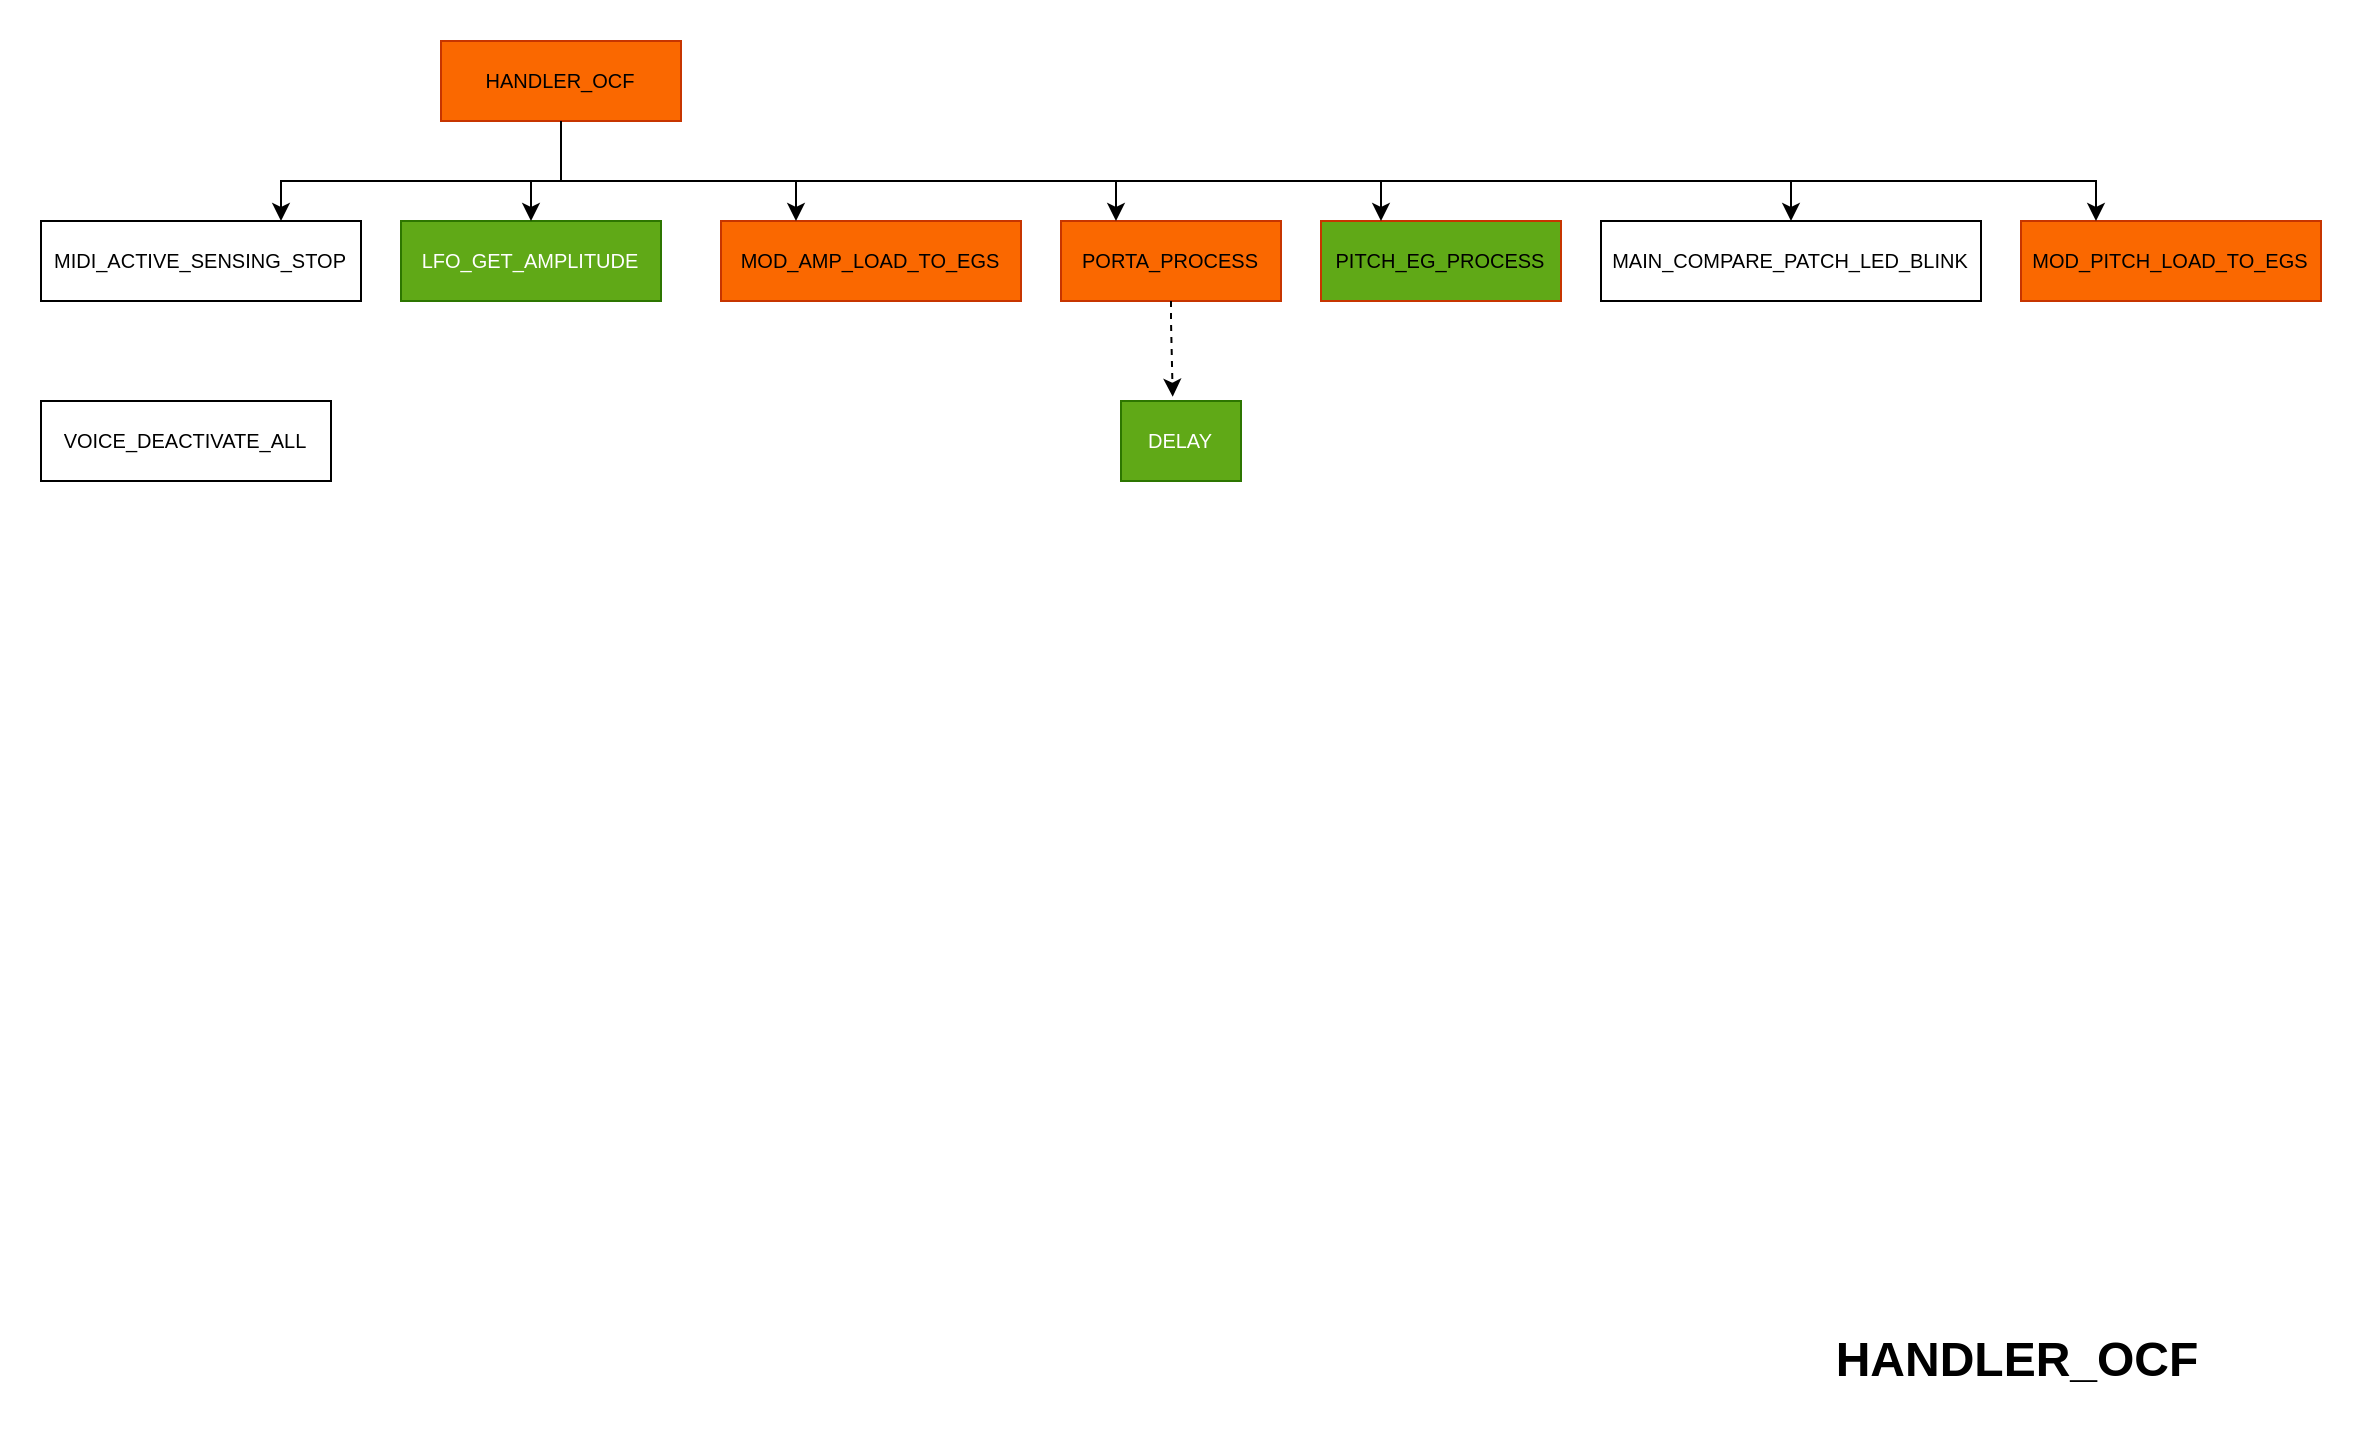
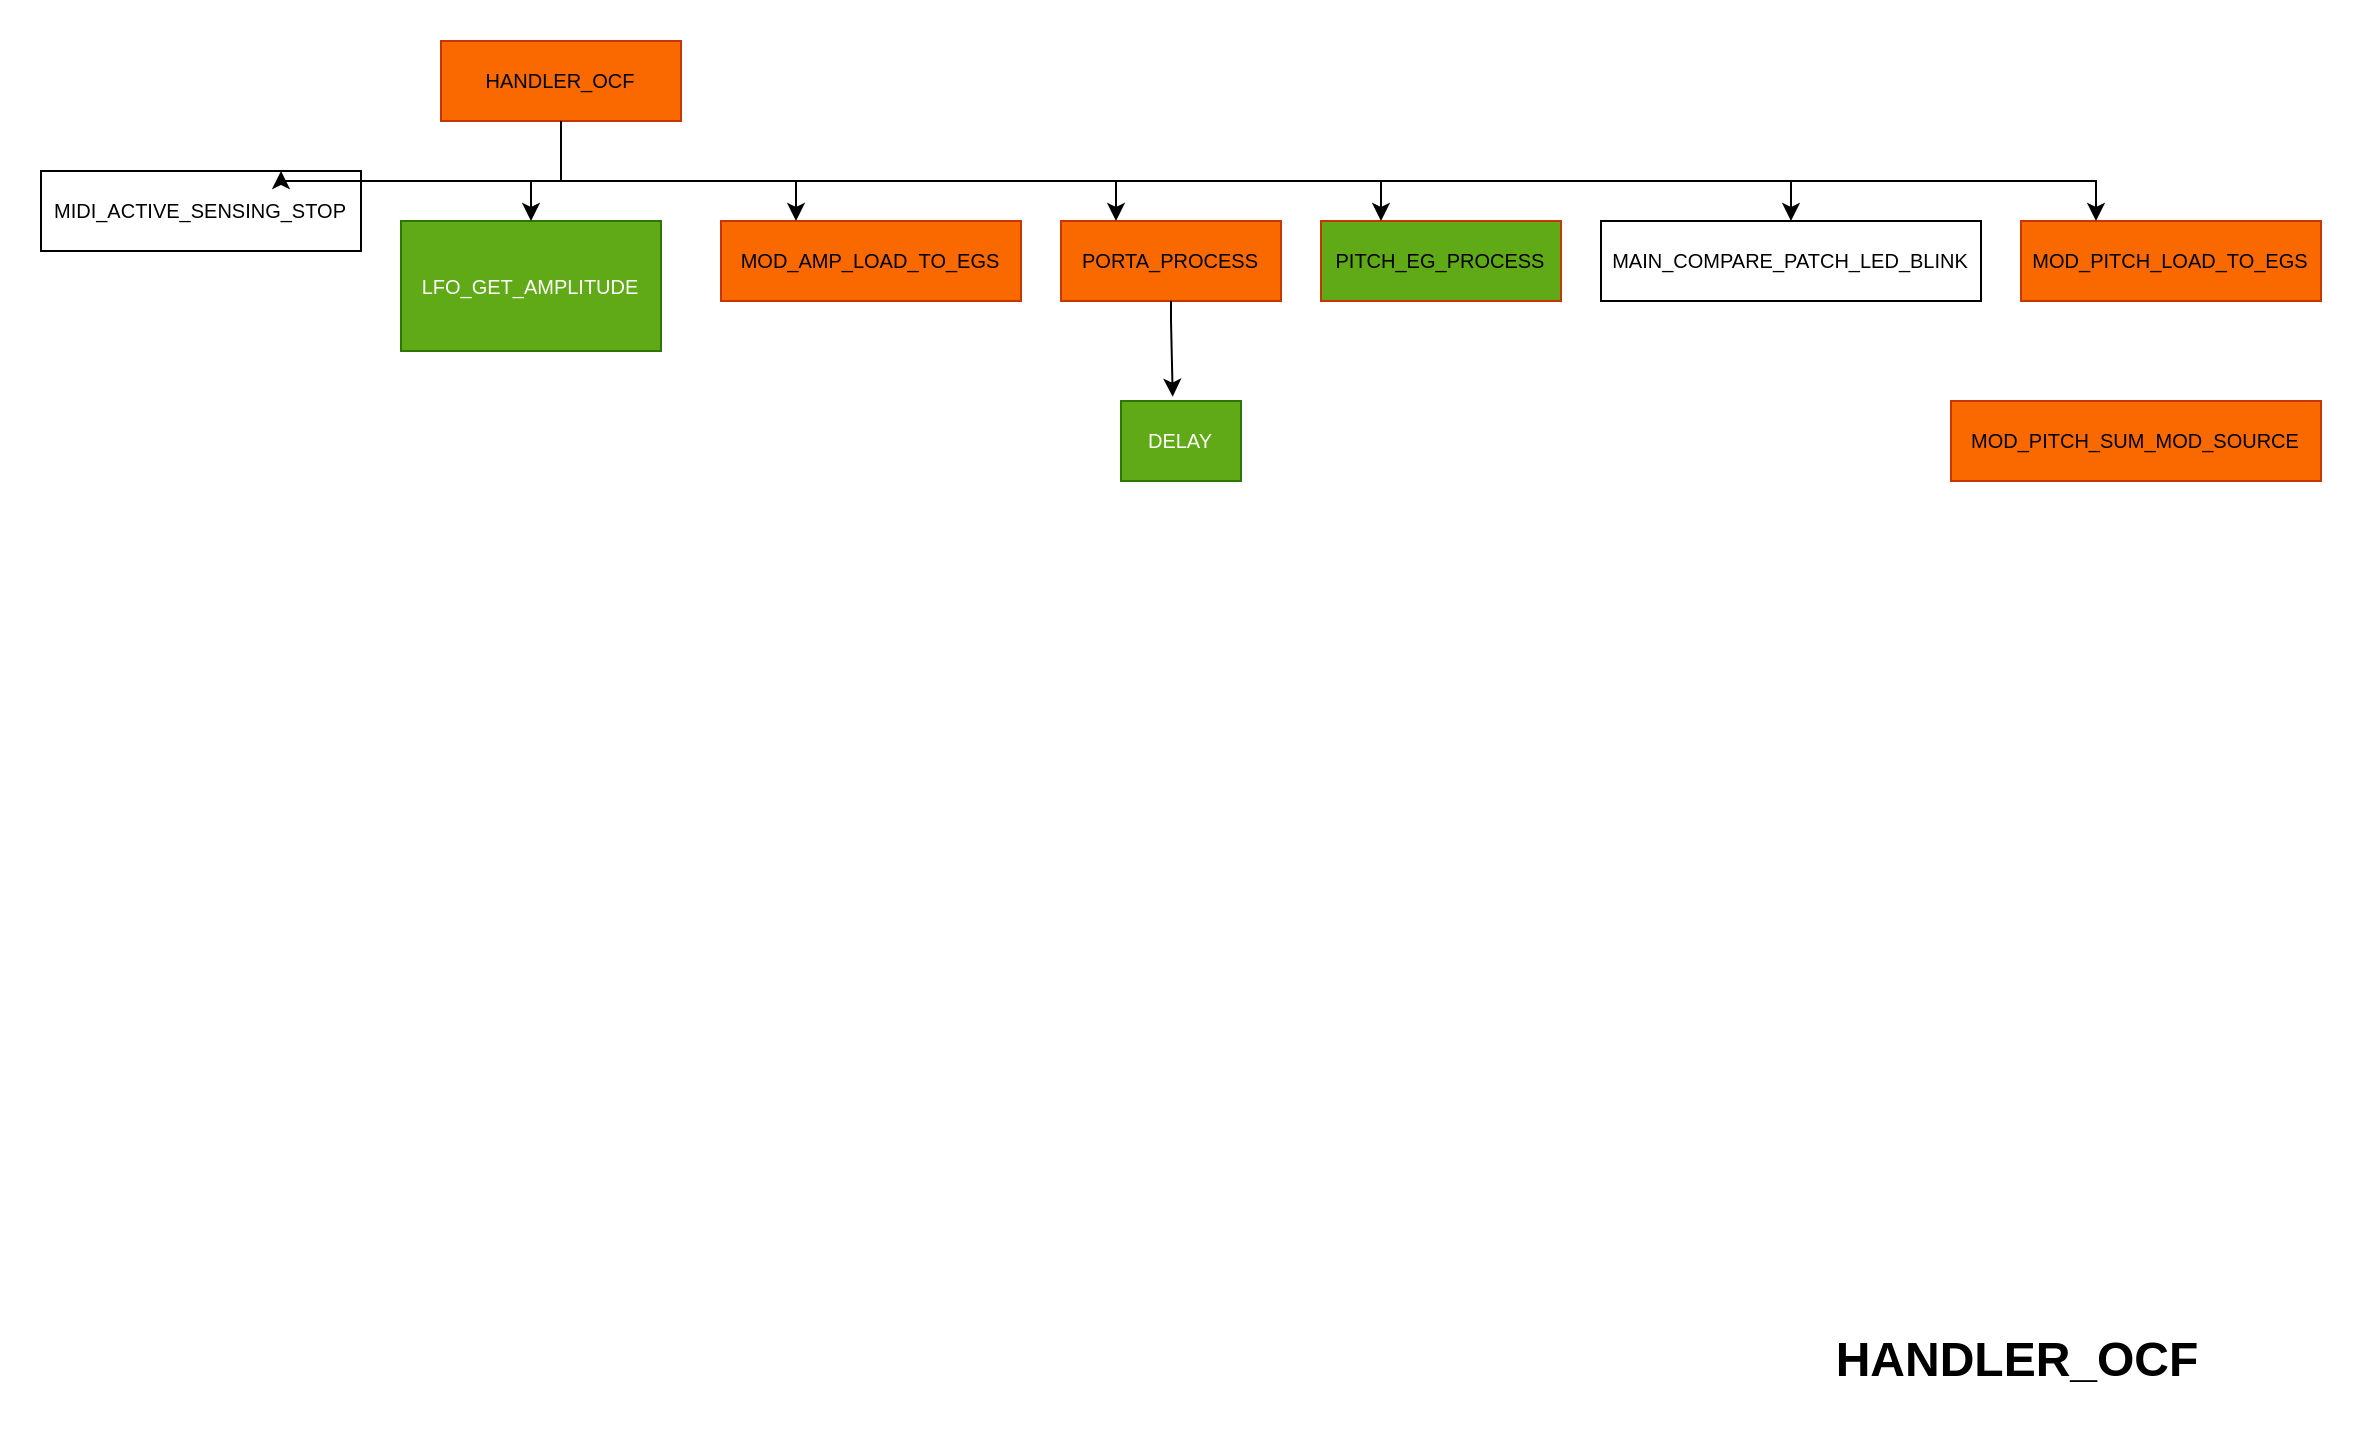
(201, 261) -> (201, 211)
(531, 261) -> (531, 286)
(1172, 344) -> (1172, 344)
(186, 441) -> none
none -> (2136, 441)
